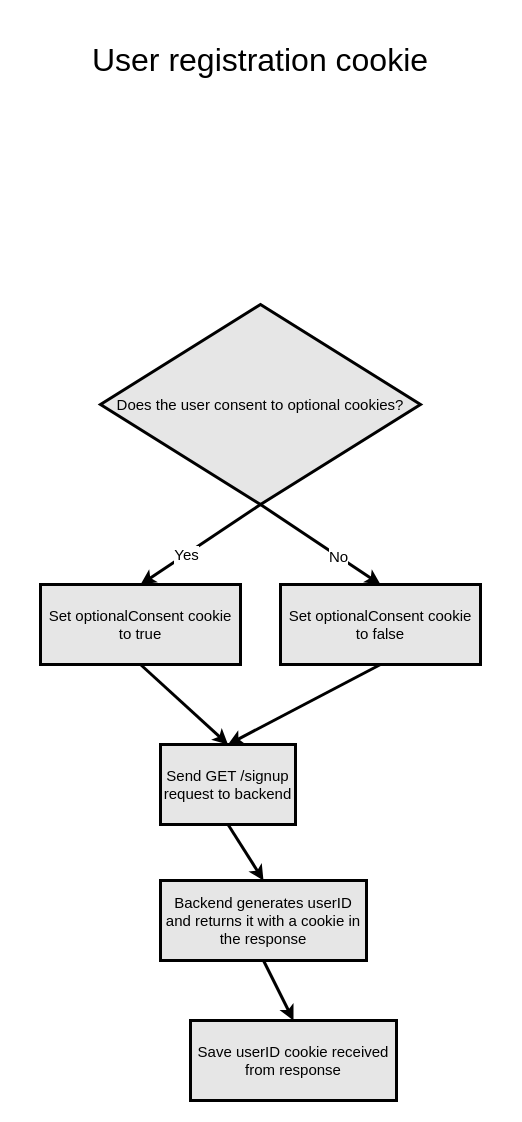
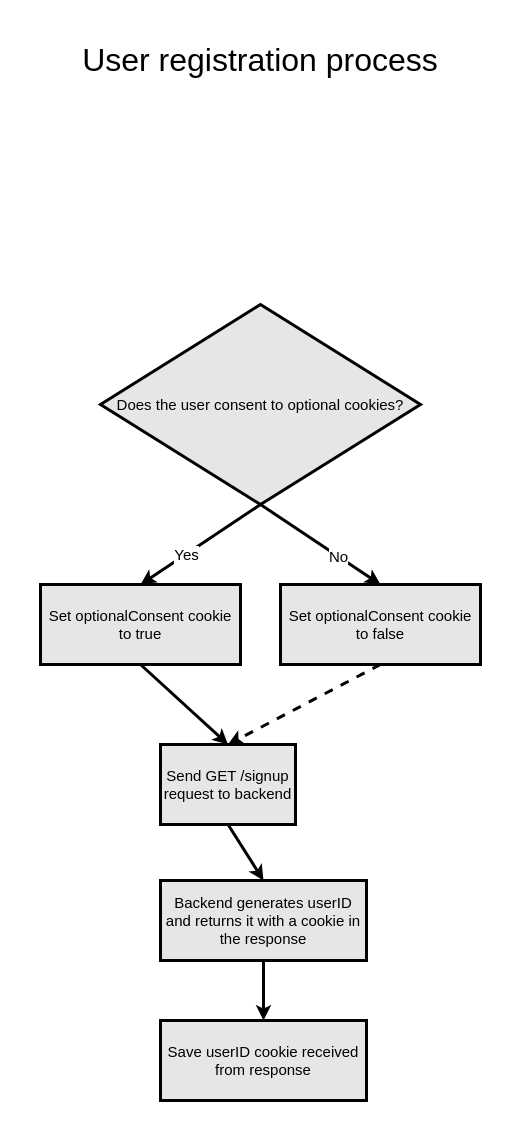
(261, 61) -> (261, 61)
(306, 704) -> (306, 704)
(294, 1061) -> (264, 1061)
